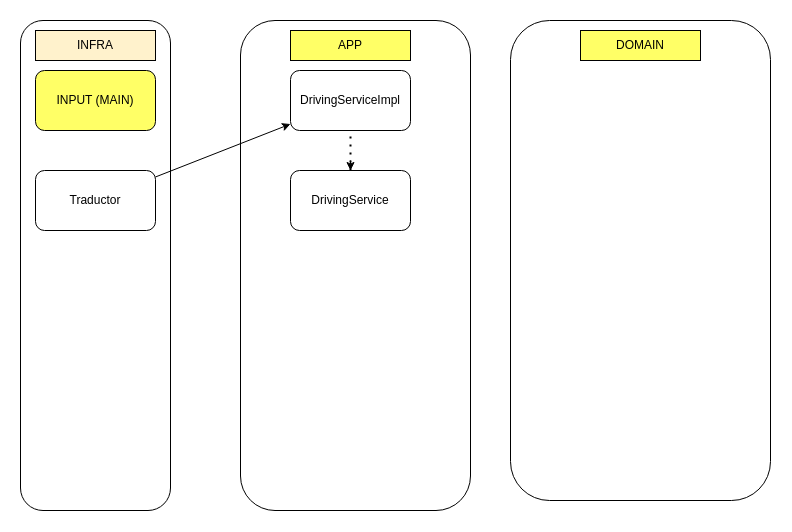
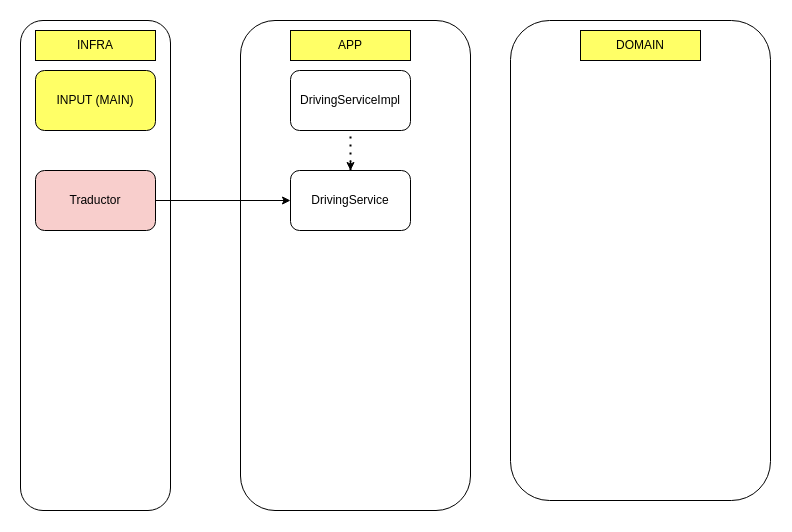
(96, 46) -> (96, 46)
(220, 152) -> (220, 201)
(96, 201) -> (96, 201)
